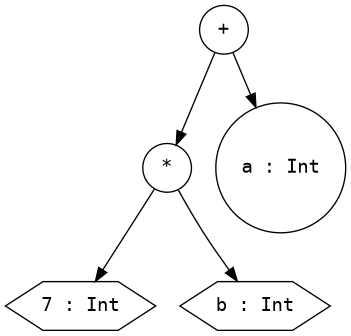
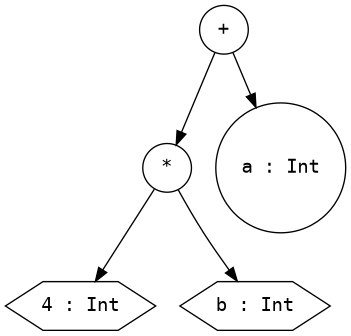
(81, 306) -> (81, 306)
